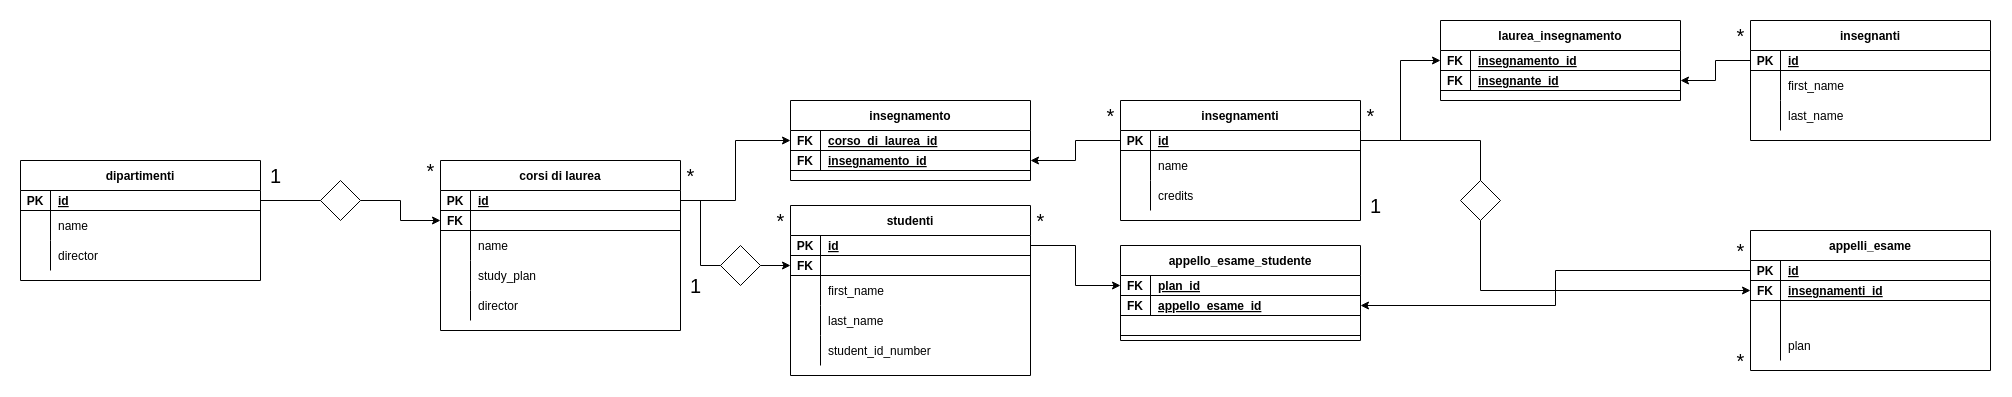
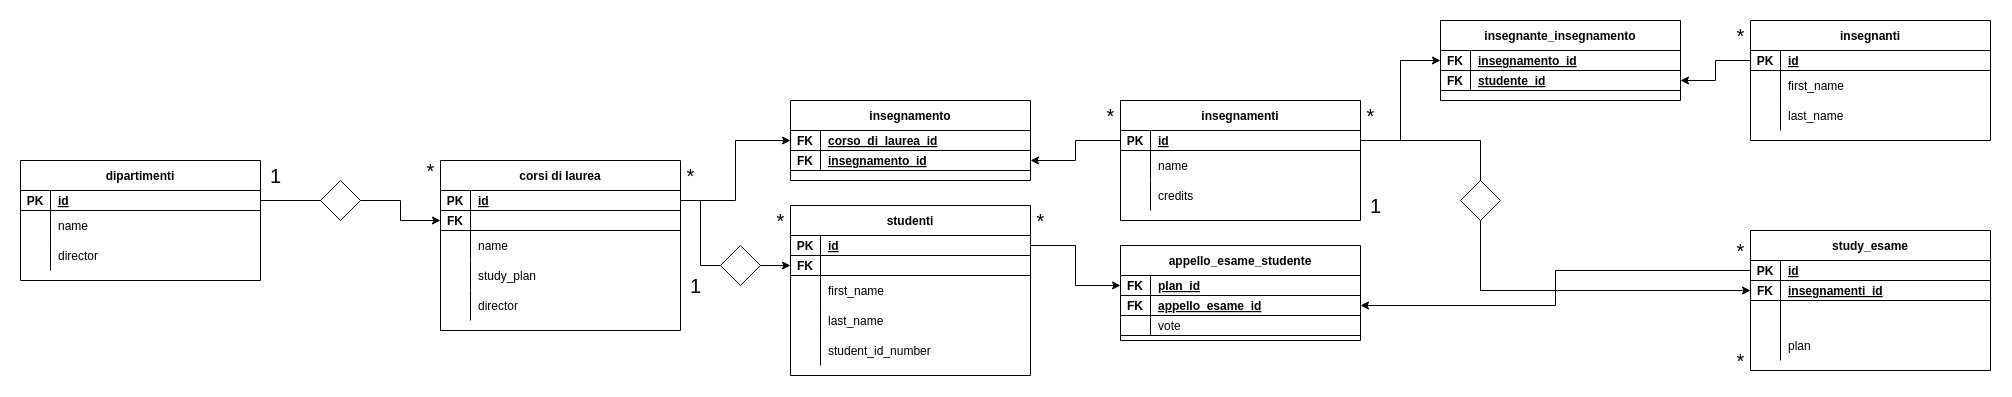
(1560, 36) -> (1560, 36)
(1519, 81) -> (1513, 81)
(1870, 246) -> (1870, 246)
none -> (1256, 326)
